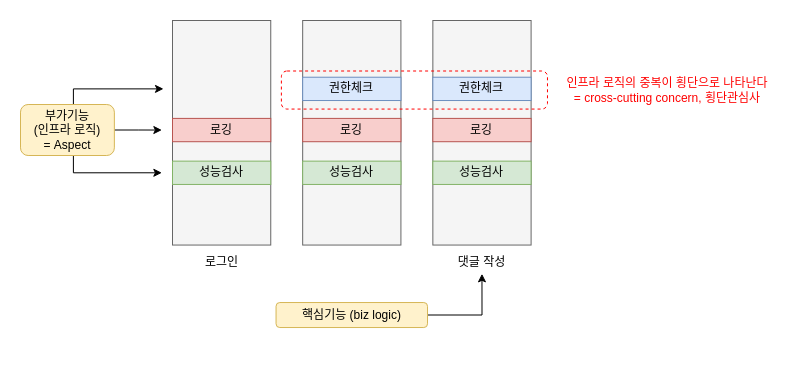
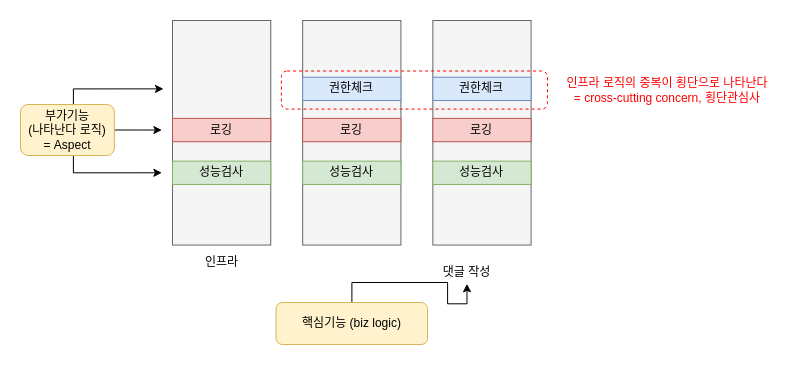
(68, 131) -> (68, 131)
(482, 262) -> (467, 272)
(222, 263) -> (222, 263)
(352, 315) -> (352, 324)
